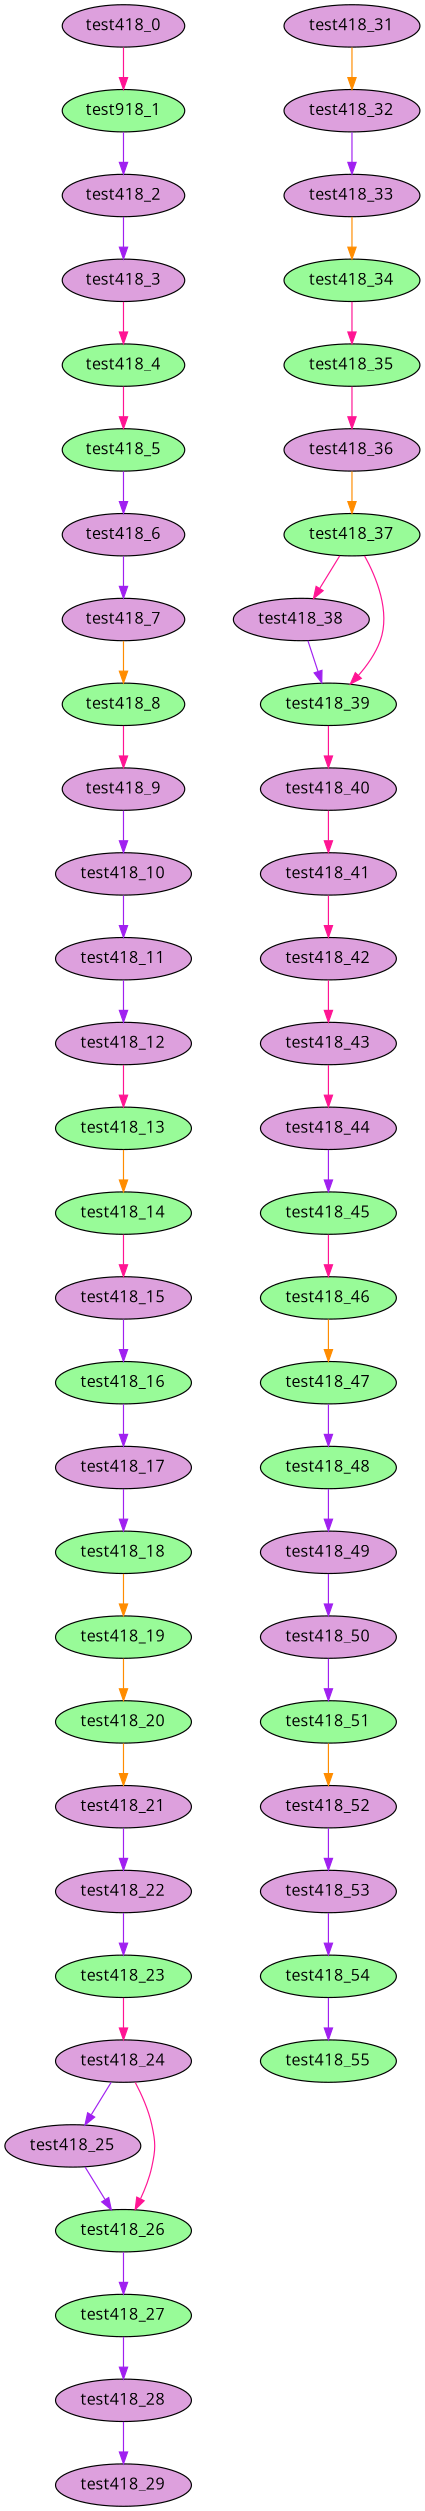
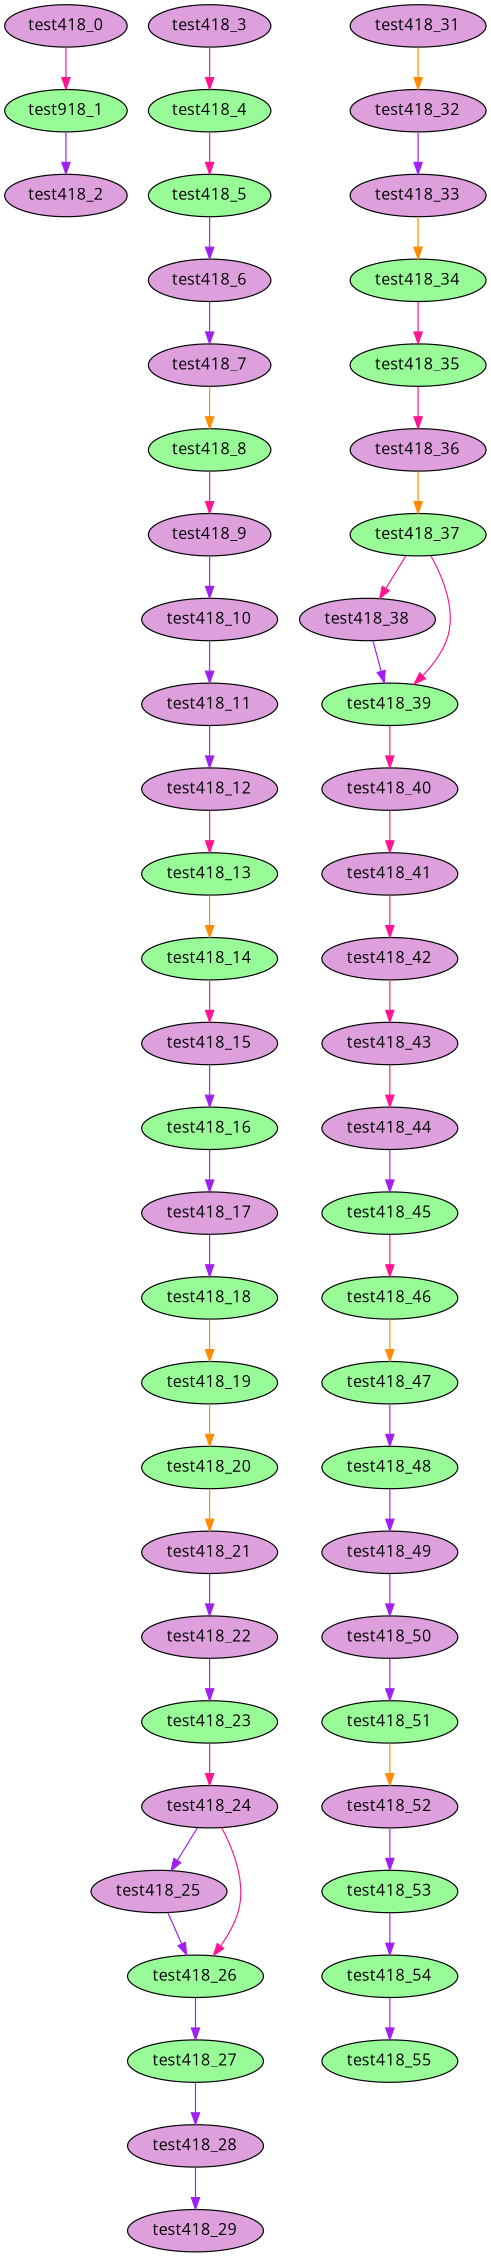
(123, 232) -> none
(328, 1892) -> (390, 1892)
